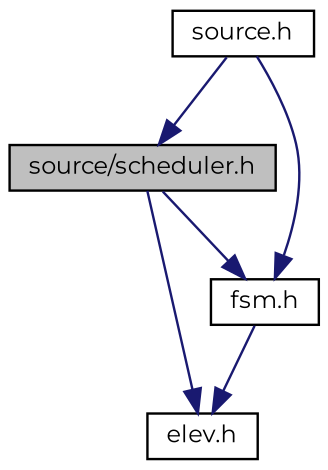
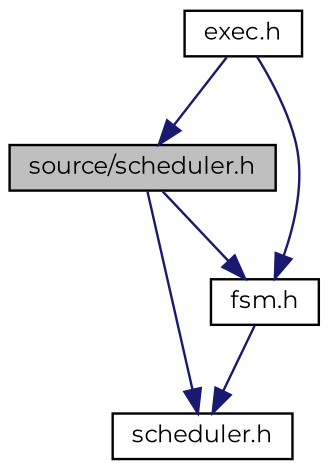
(243, 34) -> (243, 34)
(203, 436) -> (203, 436)
